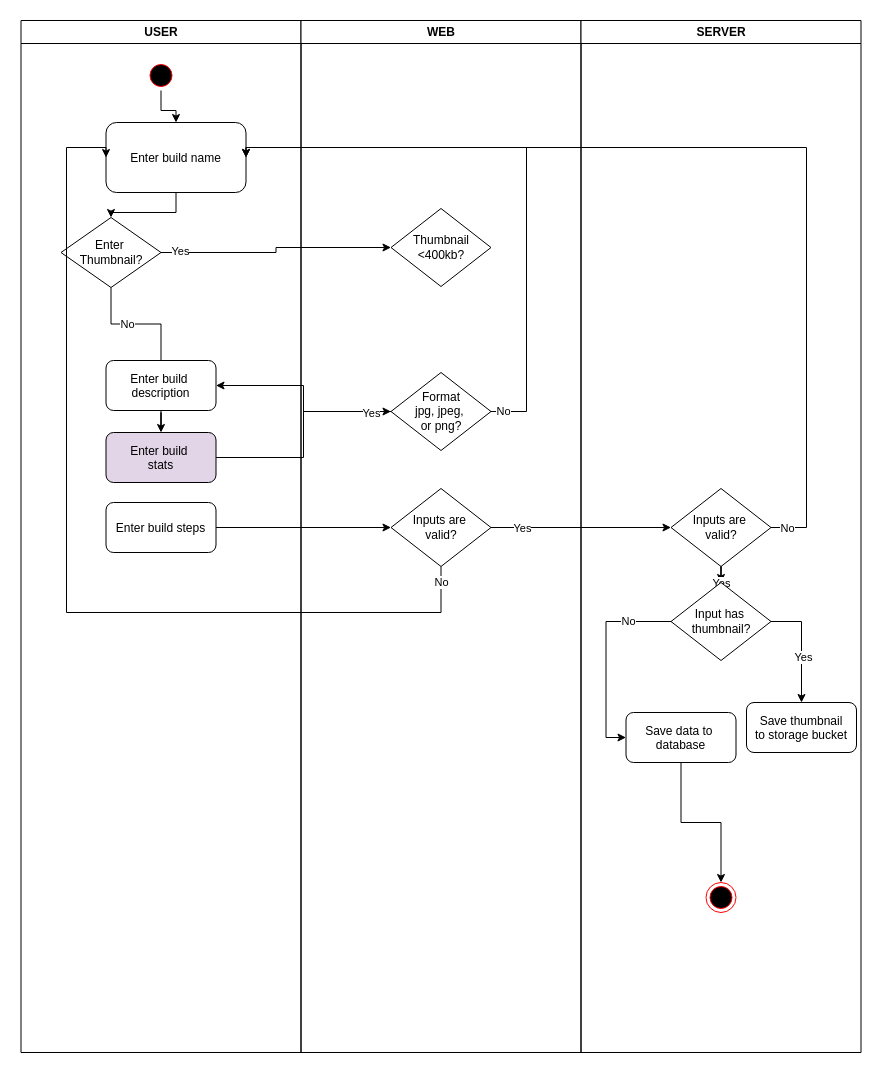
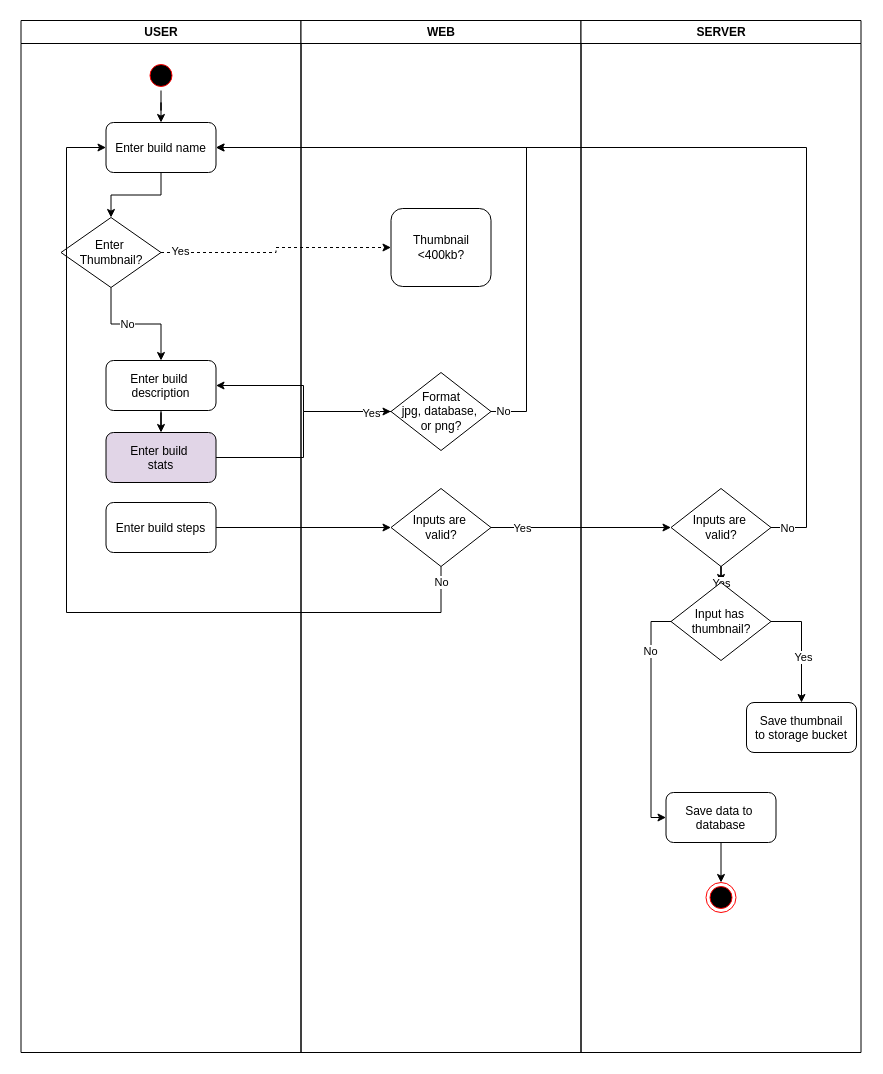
(176, 158) -> (161, 148)
(283, 248) -> (283, 248)
(441, 248) -> (441, 248)
(161, 354) -> (161, 352)
(442, 412) -> (442, 412)
(681, 738) -> (721, 818)
